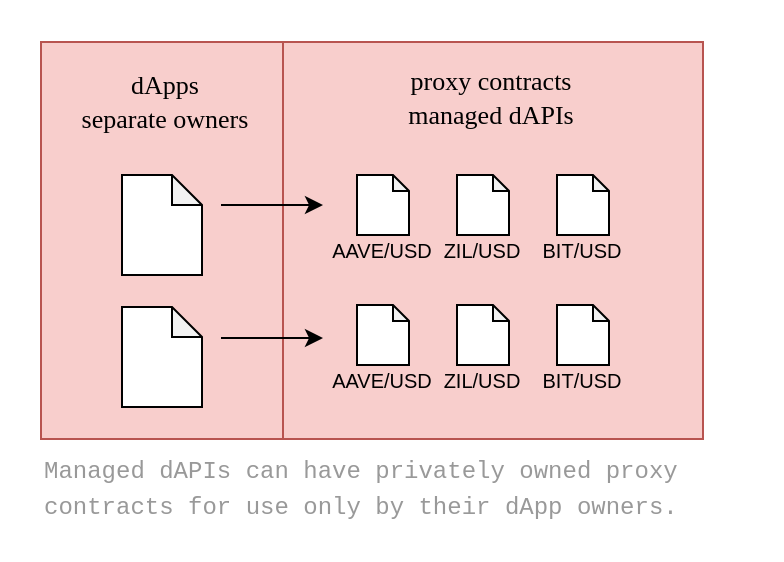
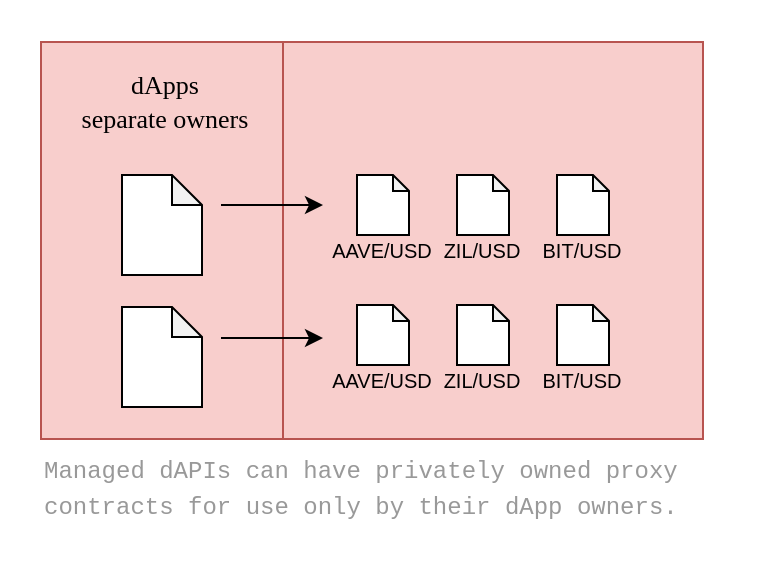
(492, 97) -> none
